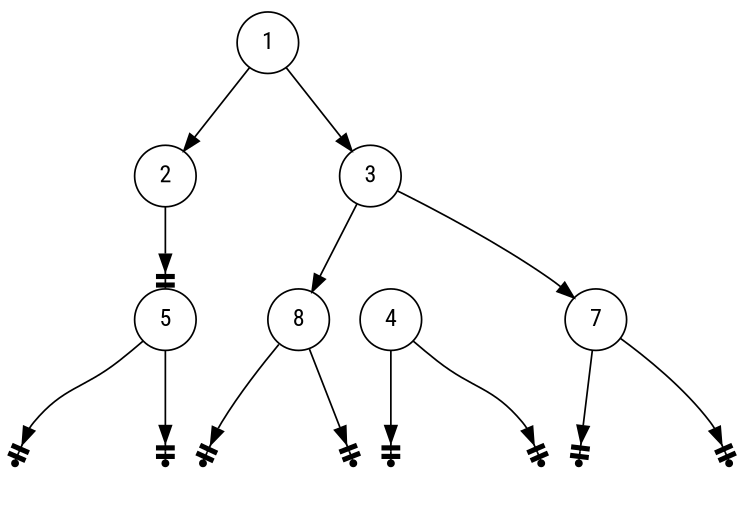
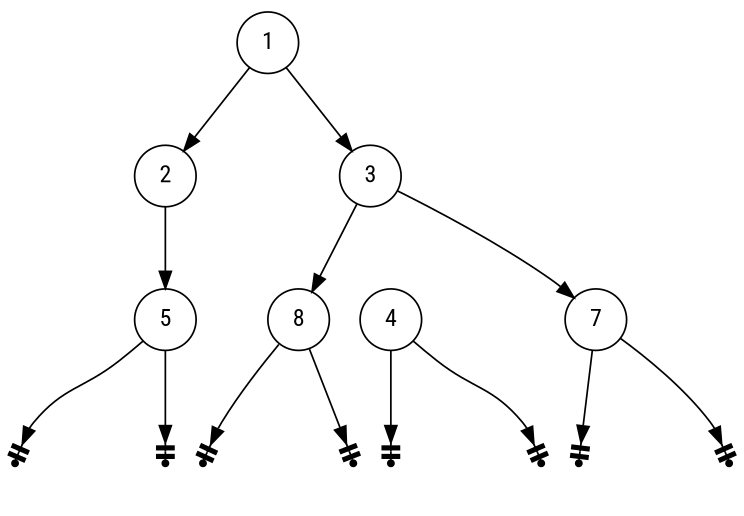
(165, 224) -> (165, 247)
